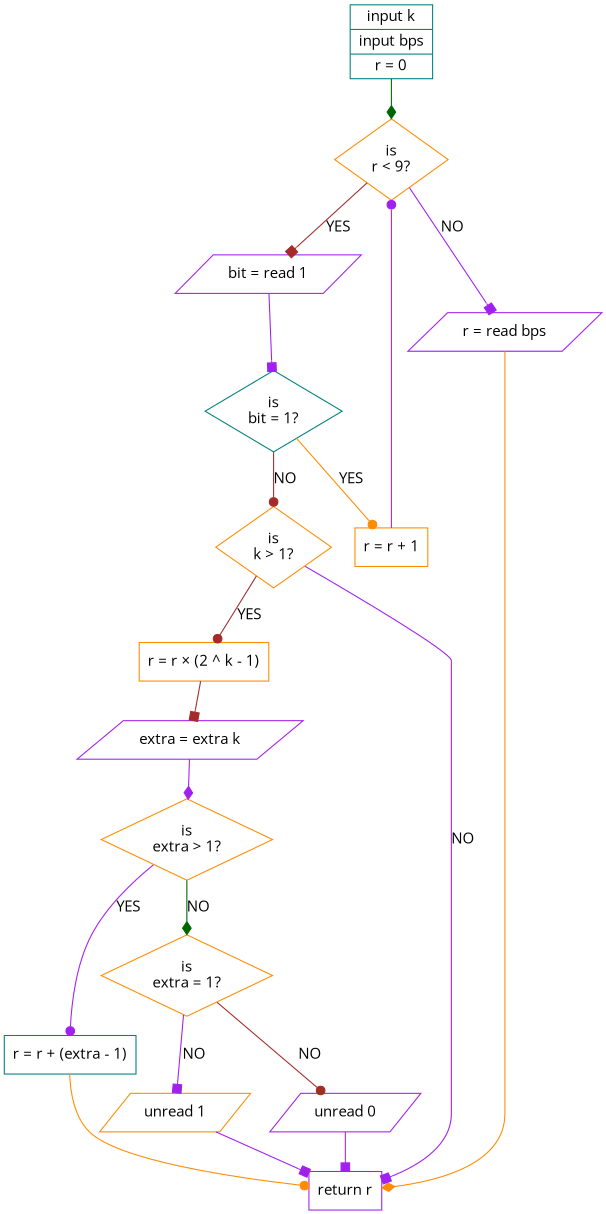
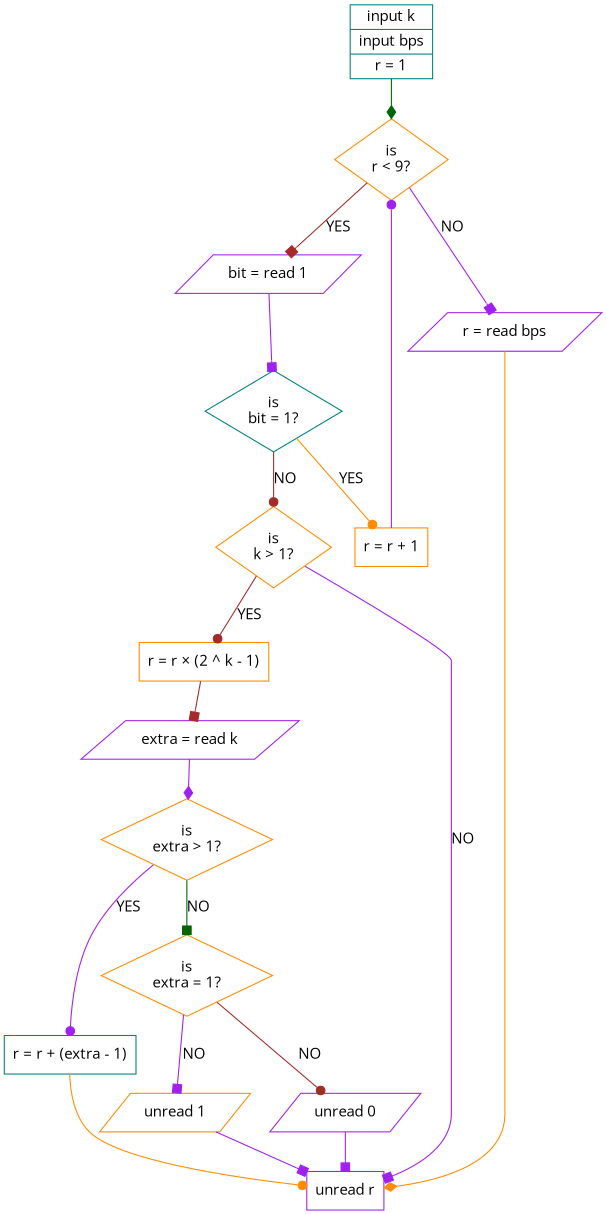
(391, 66) -> (391, 66)
(190, 740) -> (190, 740)
(187, 901) -> (187, 902)
(345, 1191) -> (345, 1191)
